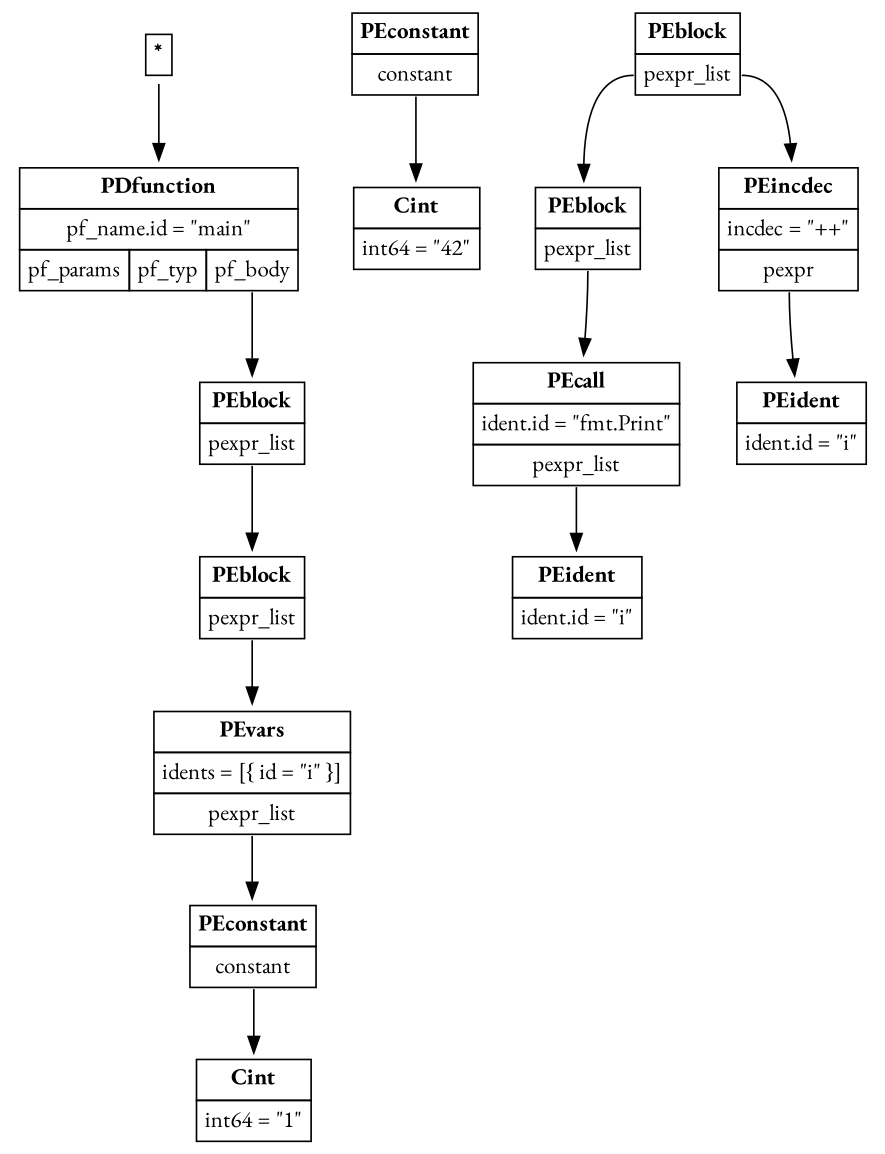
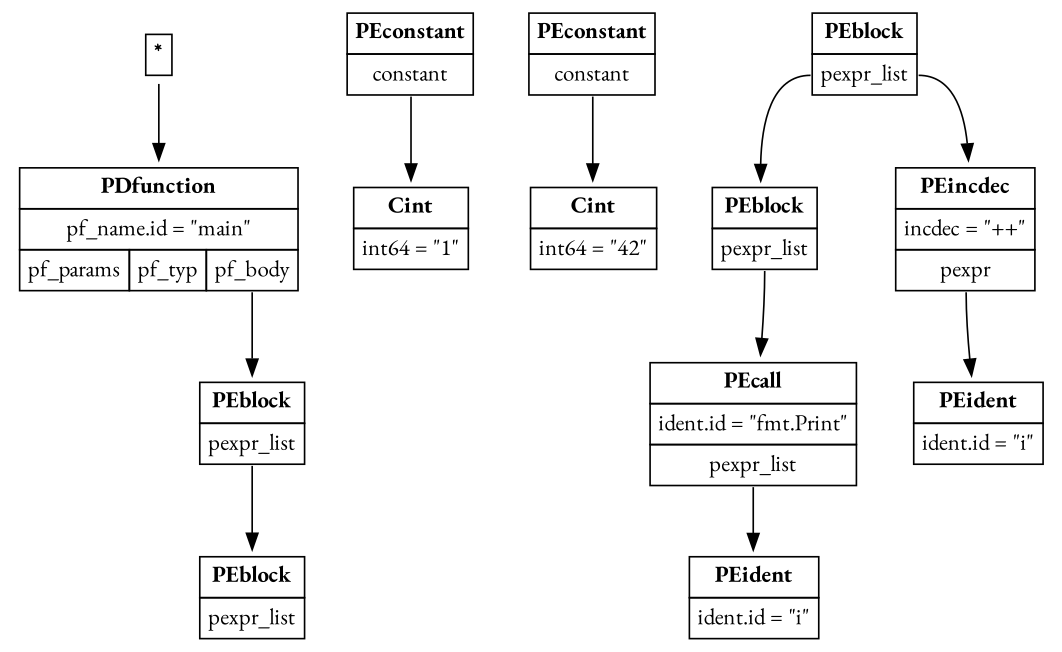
(252, 772) -> none
